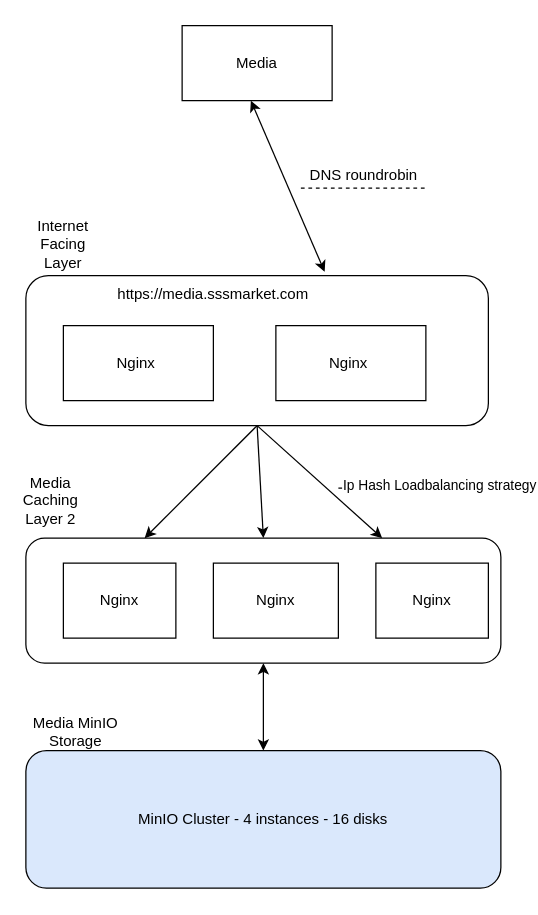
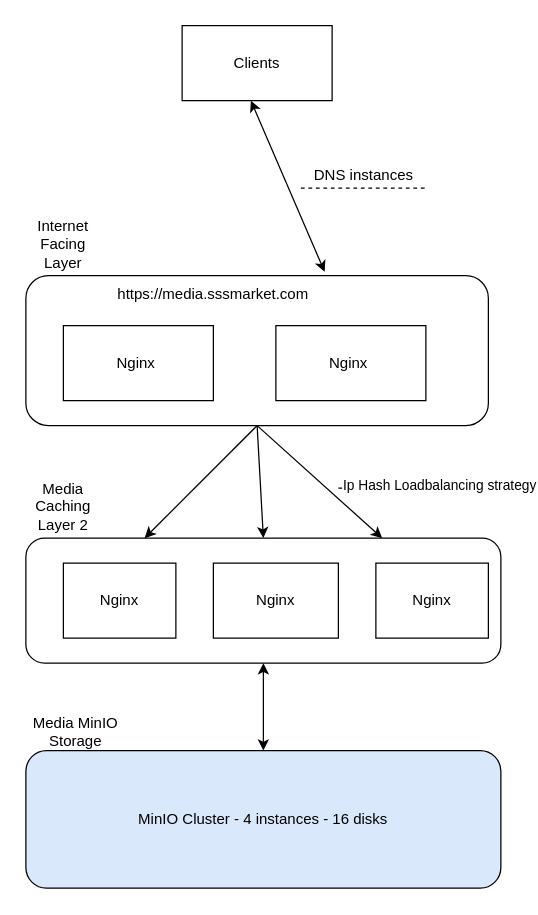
(257, 63) -> (257, 63)
(364, 176) -> (364, 176)
(51, 501) -> (63, 507)
